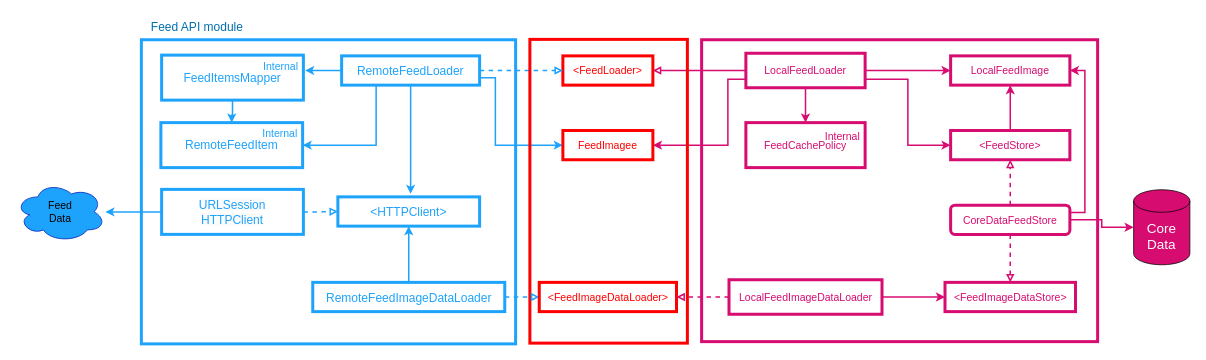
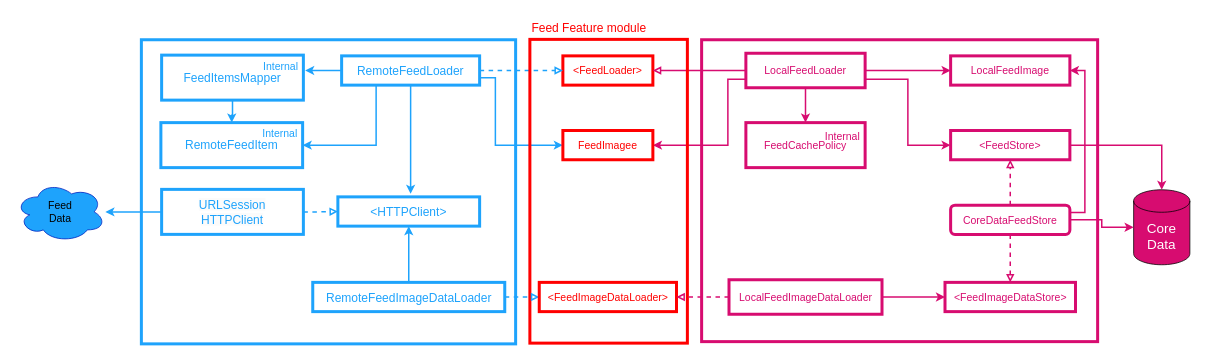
(197, 27) -> none
none -> (589, 27)
(1010, 111) -> (1134, 145)
